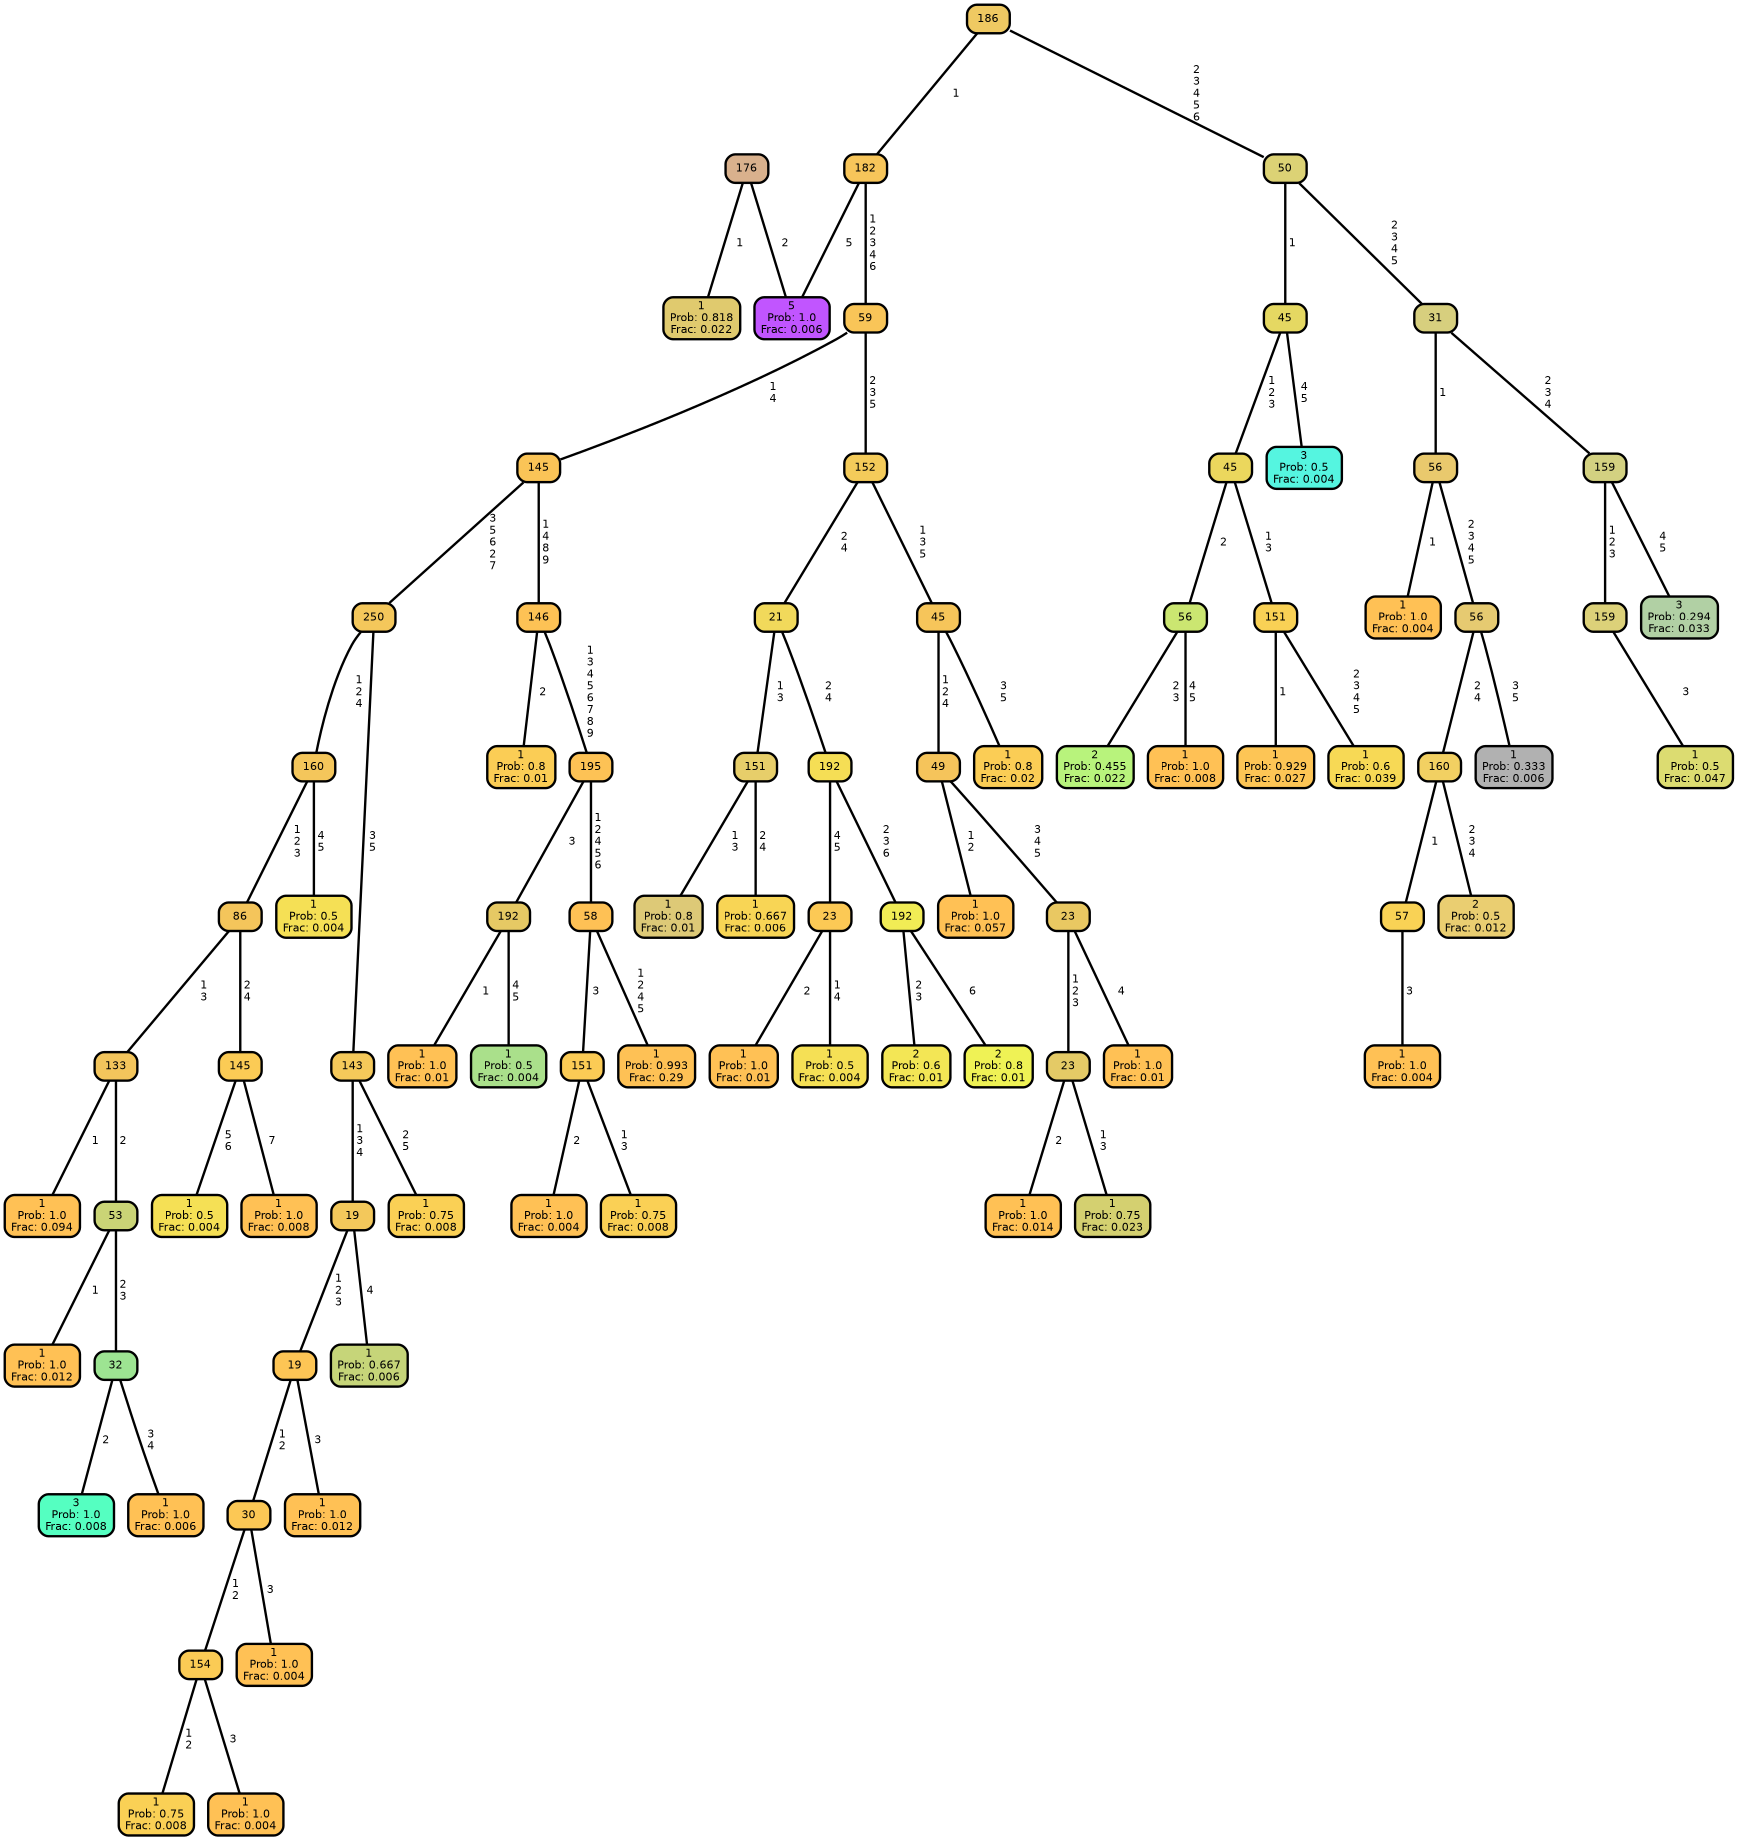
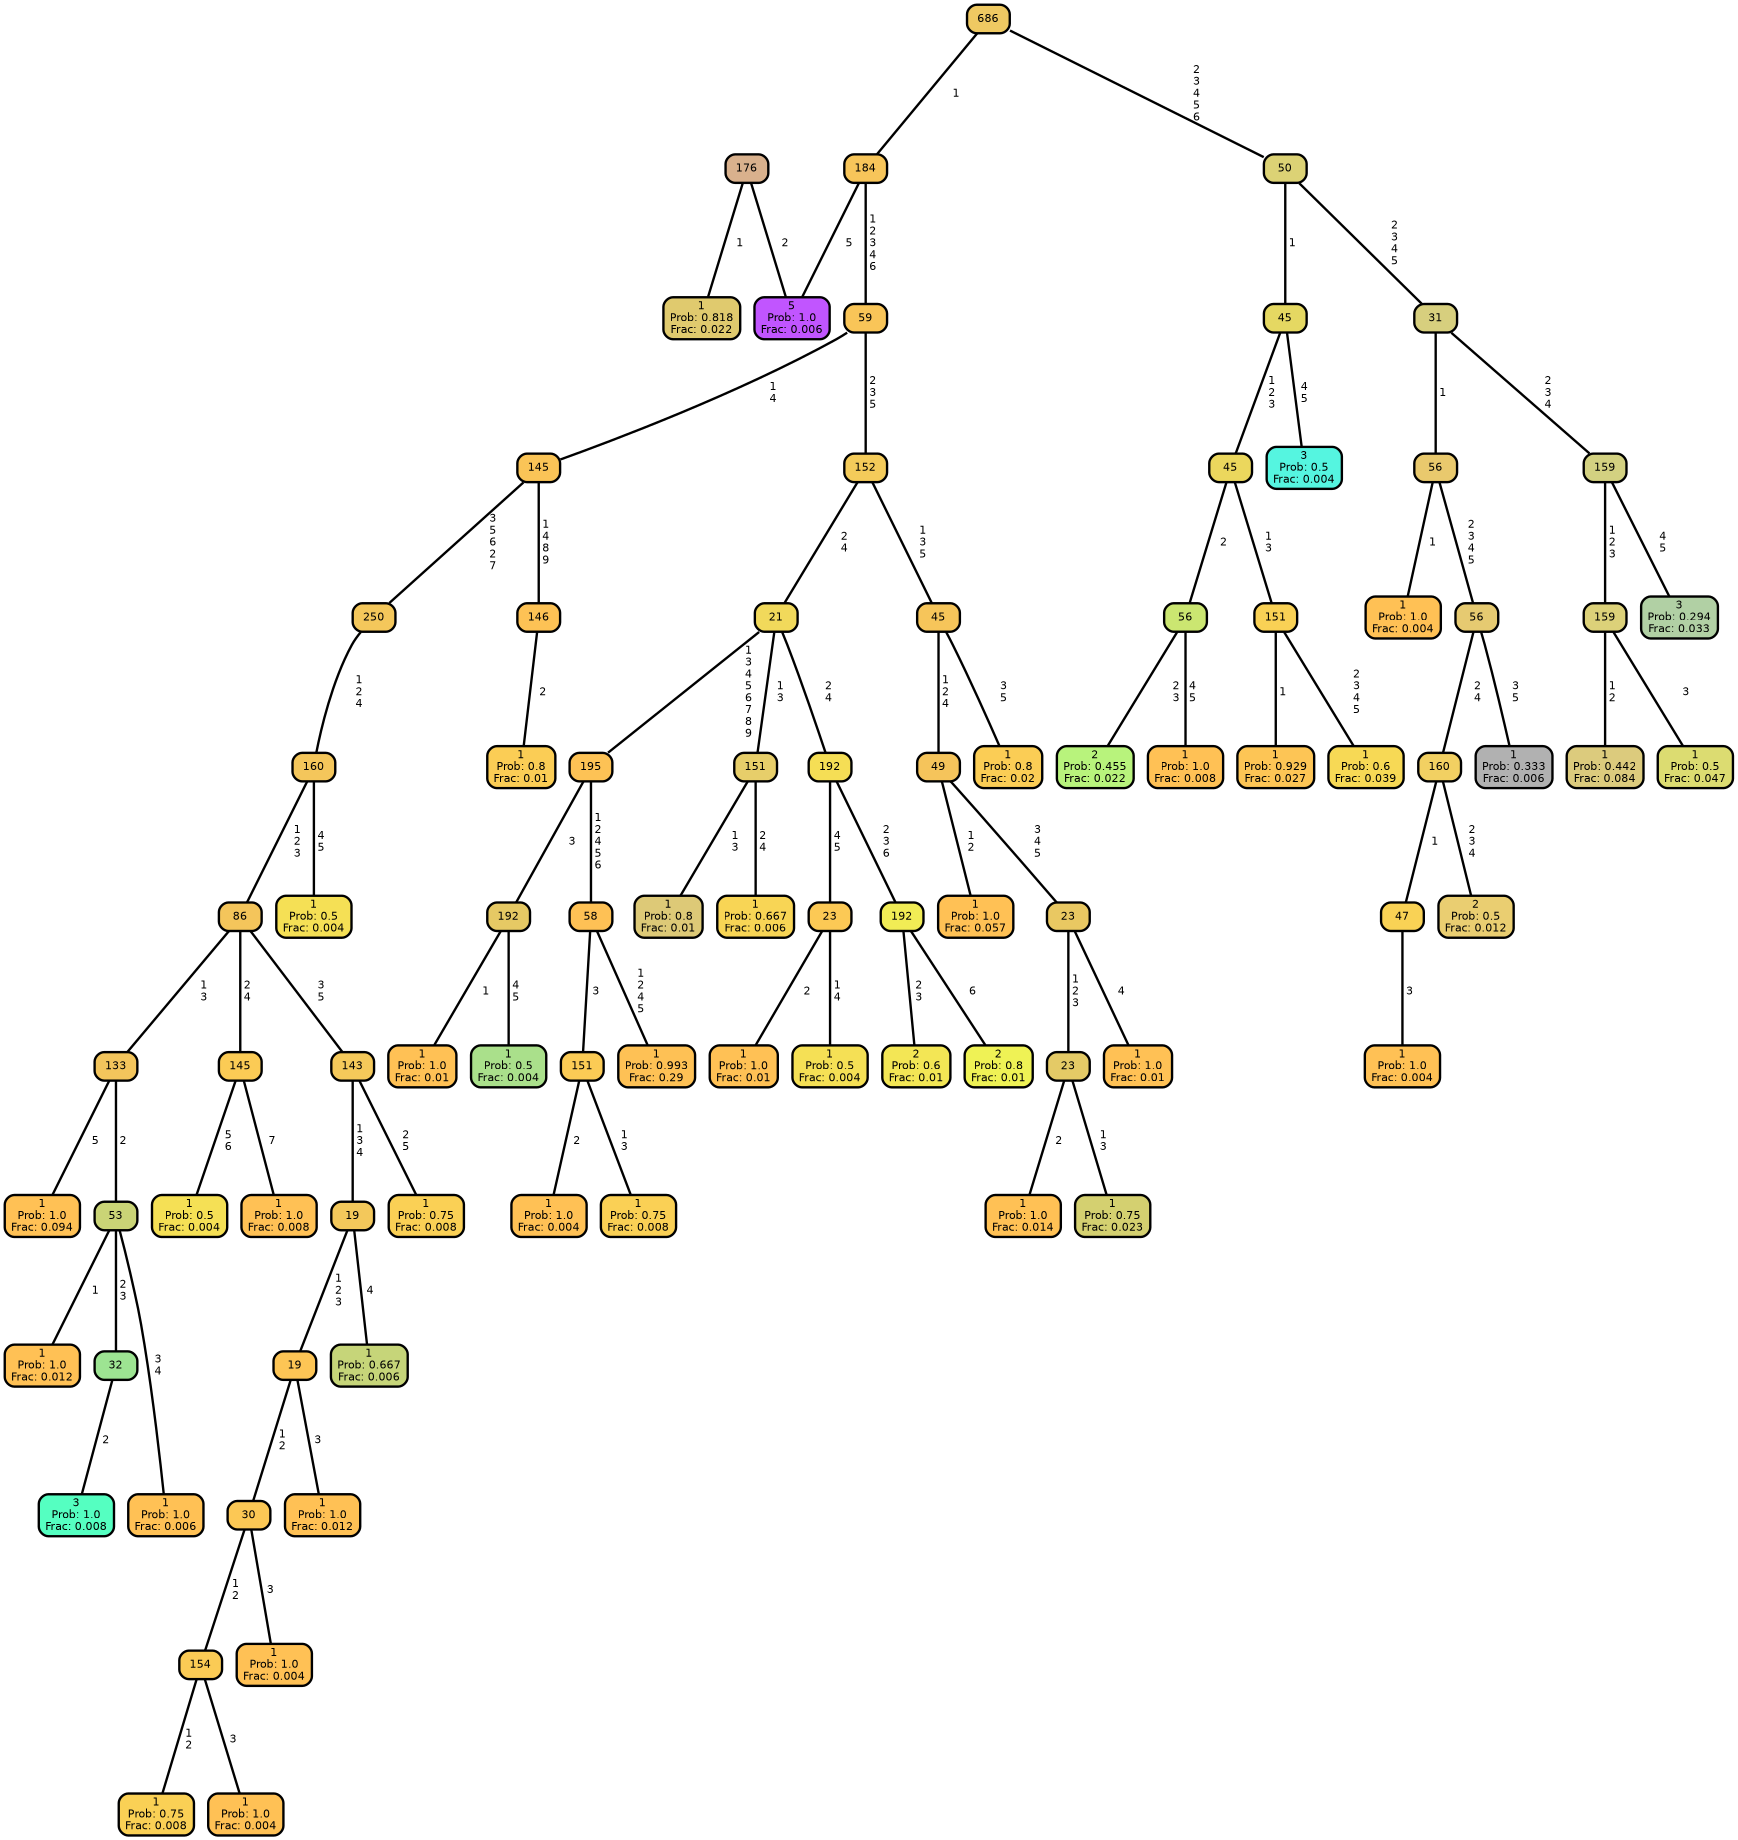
(988, 19) -> (988, 19)
(866, 169) -> (866, 169)
(567, 692) -> (684, 692)
none -> (1605, 767)
(363, 842) -> (296, 992)
(1402, 917) -> (1402, 917)
(94, 1141) -> (94, 1141)
(139, 1437) -> (147, 1361)
